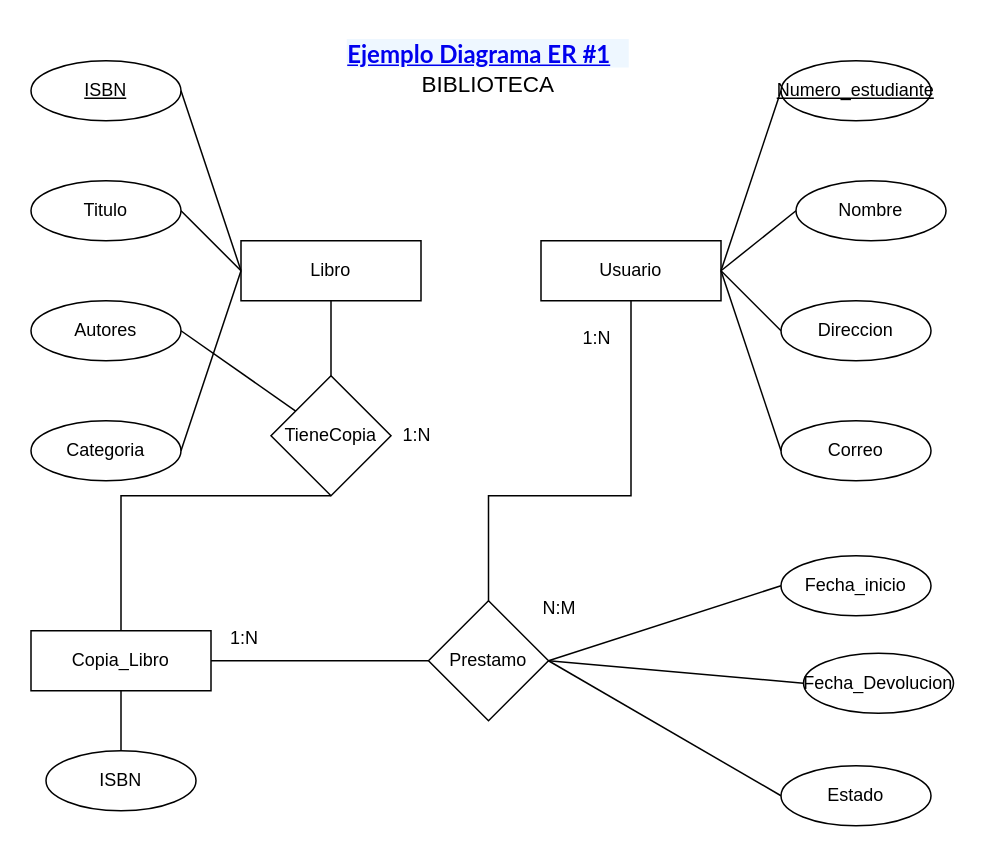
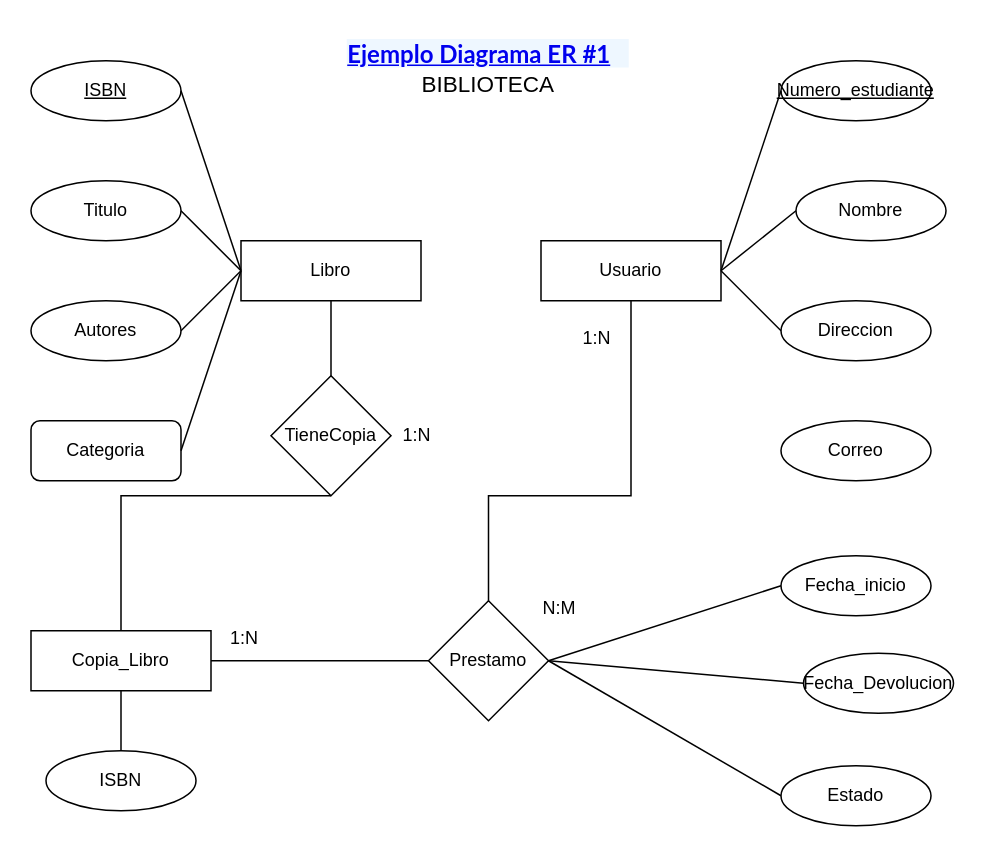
(751, 362) -> none
(238, 371) -> (208, 304)
(106, 451) -> (106, 451)
